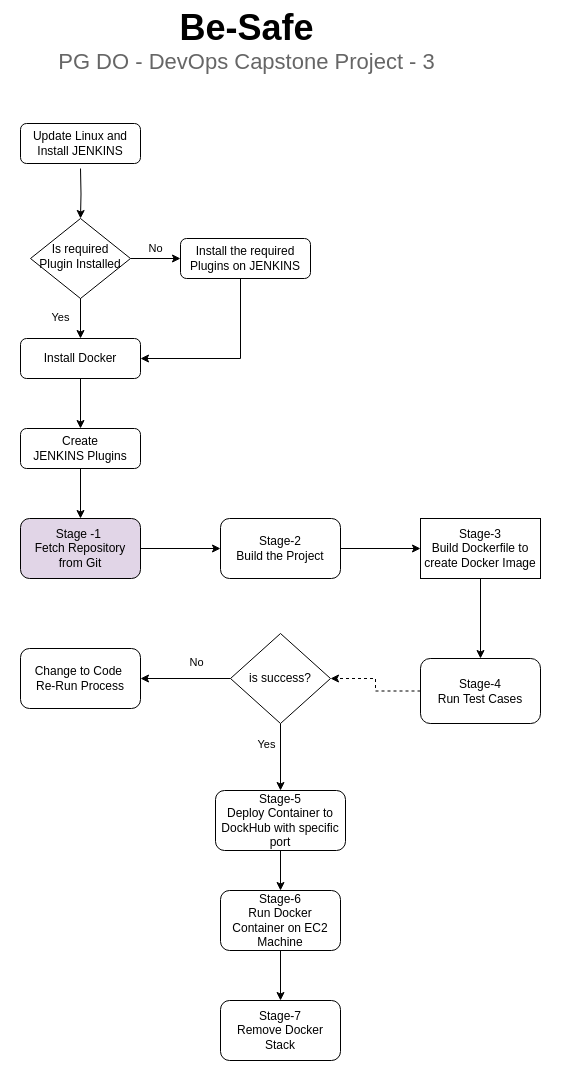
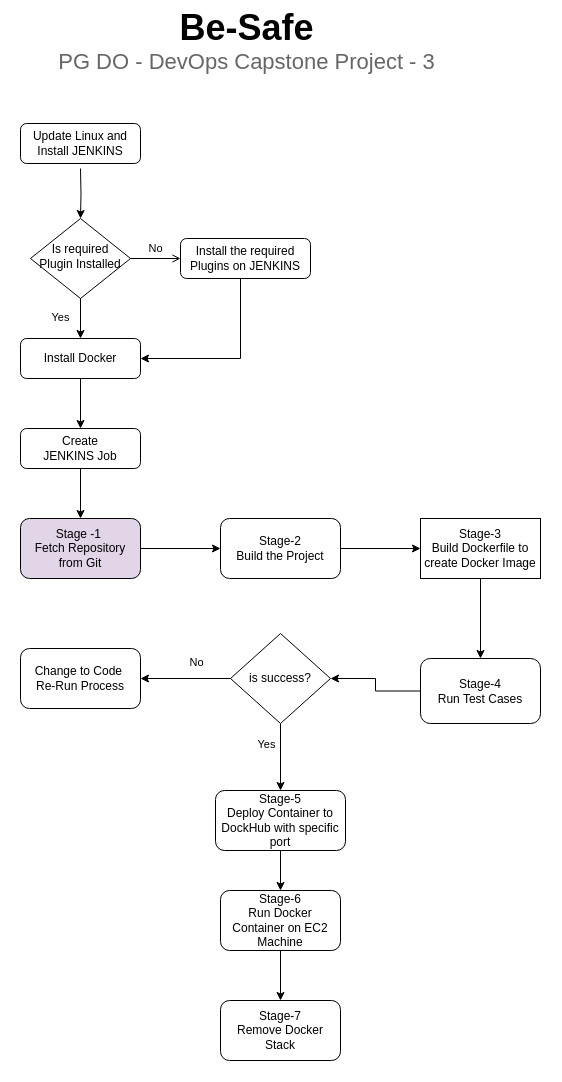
(172, 259) -> (174, 259)
(81, 449) -> (81, 449)
(376, 688) -> (376, 688)
